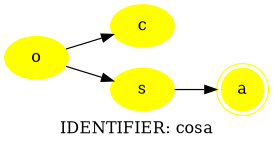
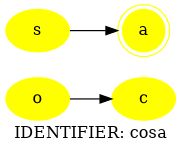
(84, 72) -> none
